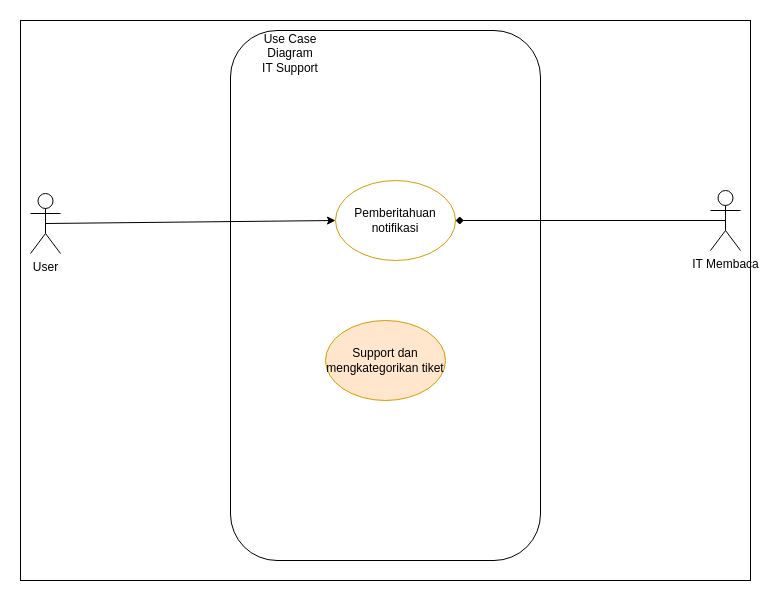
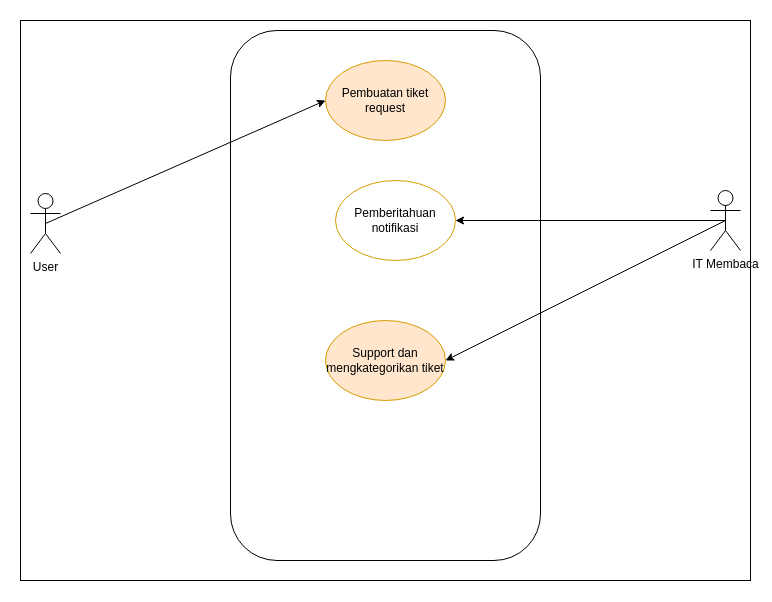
(291, 54) -> none
none -> (386, 101)
none -> (189, 160)
(464, 221) -> (463, 221)
(188, 222) -> none
none -> (587, 290)
